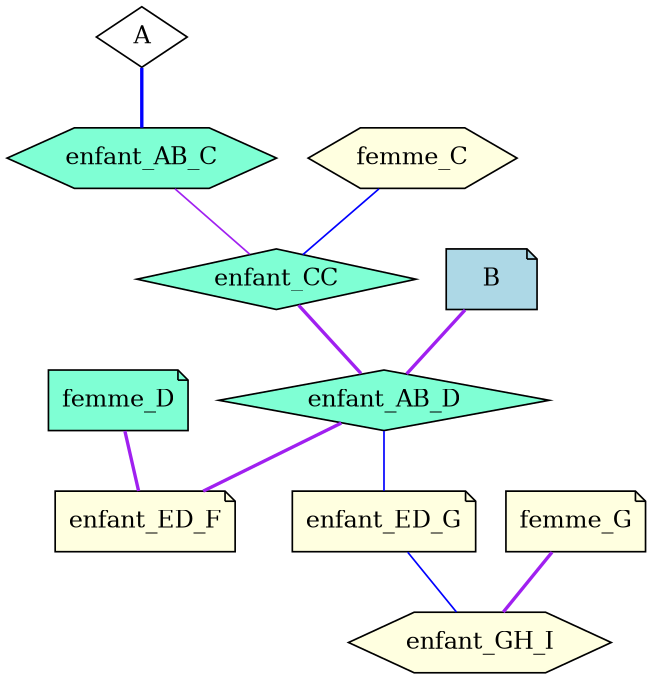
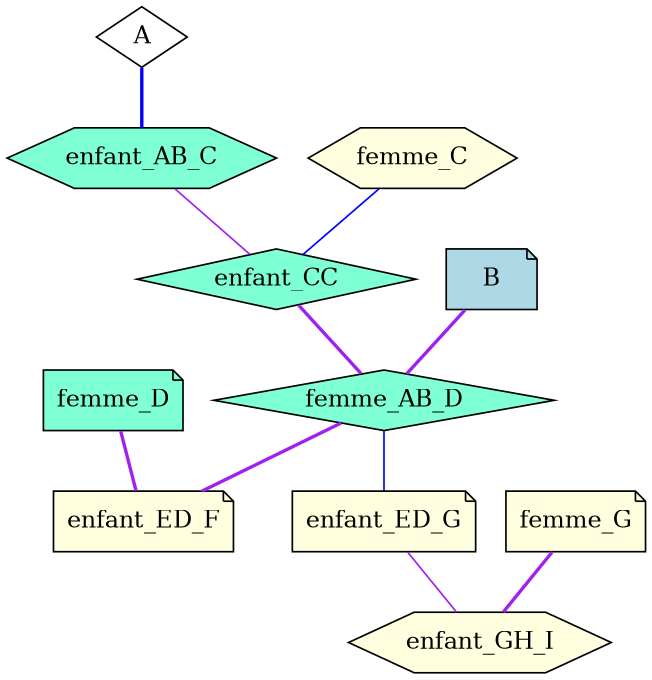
(384, 400) -> (384, 400)
(432, 582) -> (432, 582)
